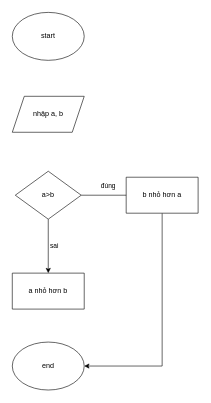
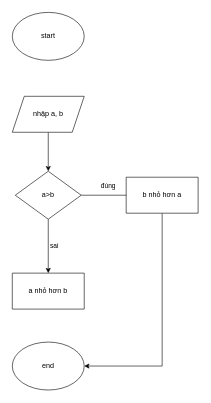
none -> (48, 165)
